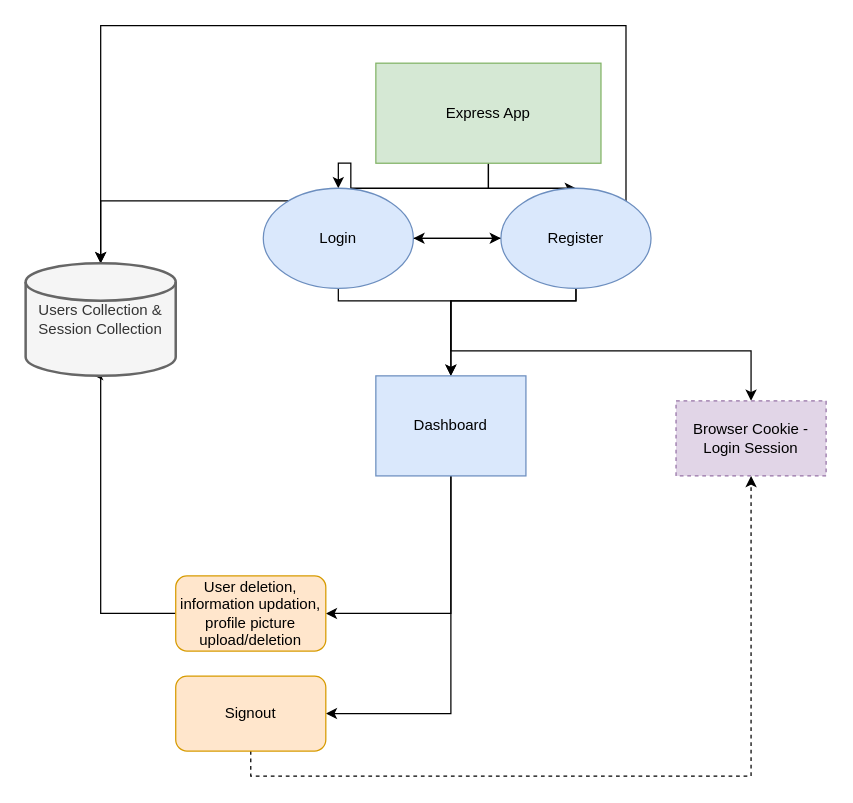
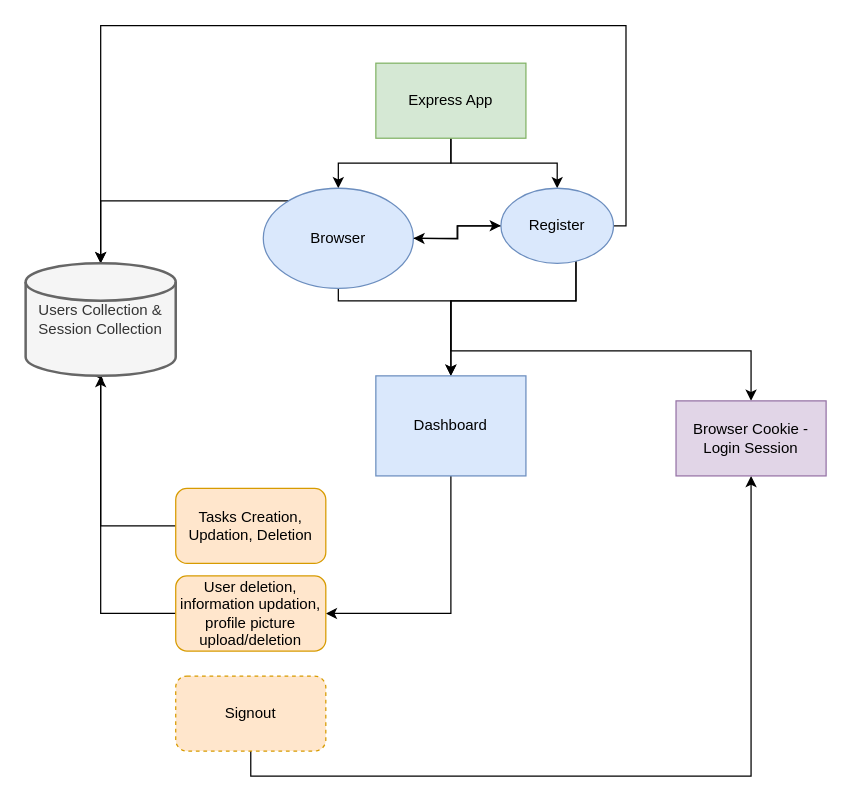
(488, 113) -> (451, 101)
(338, 238) -> (338, 238)
(576, 238) -> (557, 226)
(751, 438) -> (751, 438)
none -> (139, 526)
none -> (251, 526)
(251, 713) -> (251, 713)
(442, 713) -> none
(634, 776) -> (634, 776)
